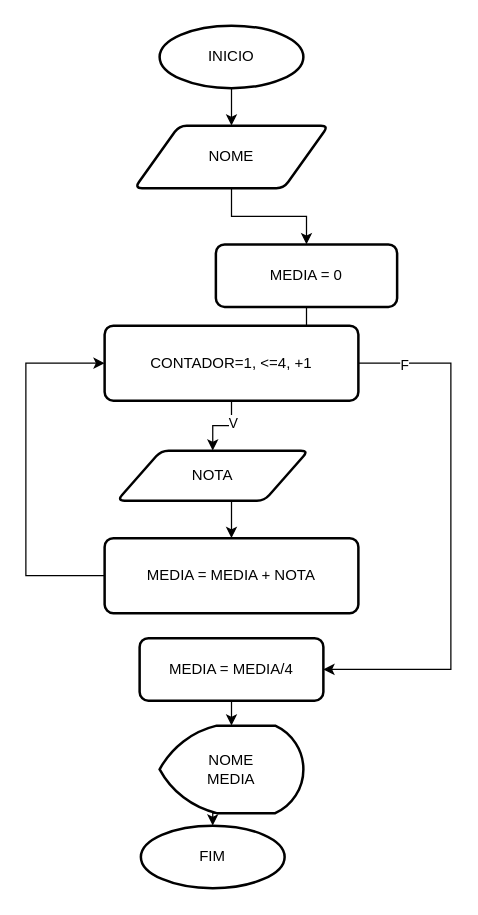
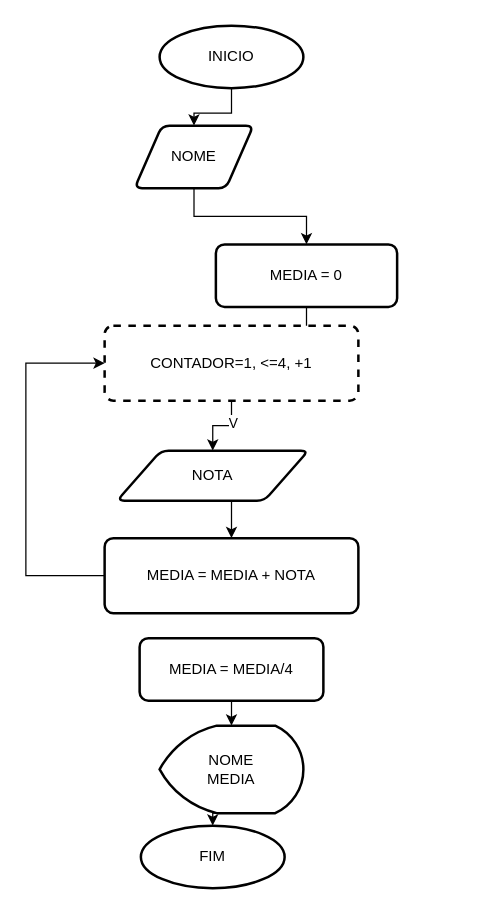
(231, 157) -> (194, 157)
(231, 363) -> (231, 363)
(451, 529) -> none
